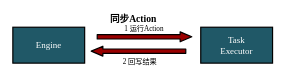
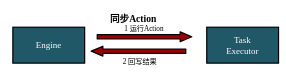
(237, 45) -> (243, 45)
